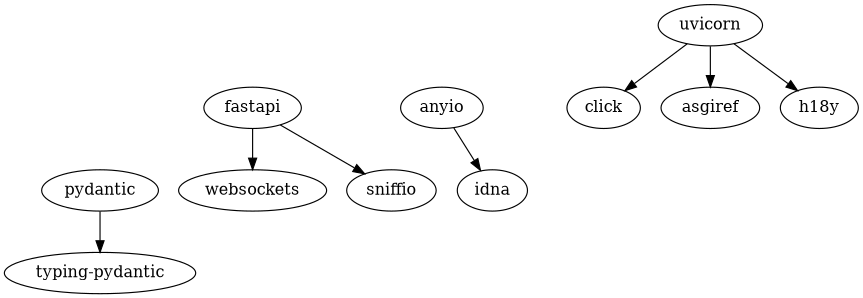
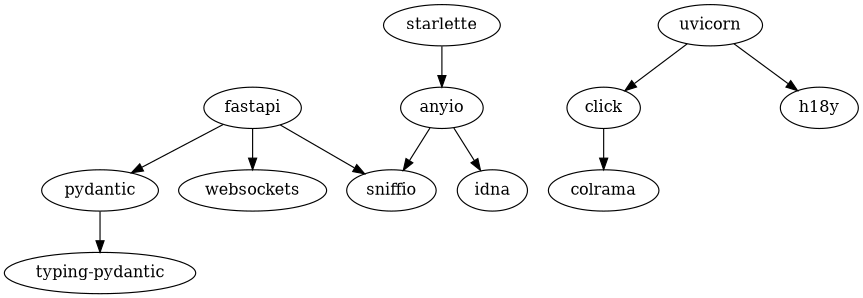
none -> (442, 25)
(710, 108) -> none
none -> (420, 144)
none -> (182, 146)
none -> (604, 190)
